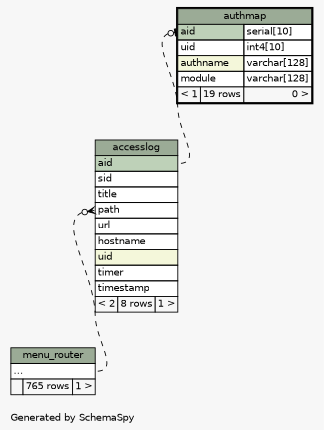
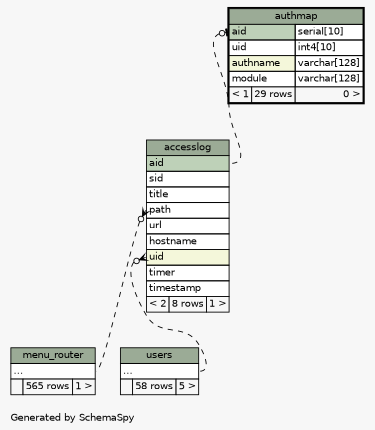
(222, 94) -> (273, 94)
none -> (160, 371)
(48, 386) -> (48, 386)
